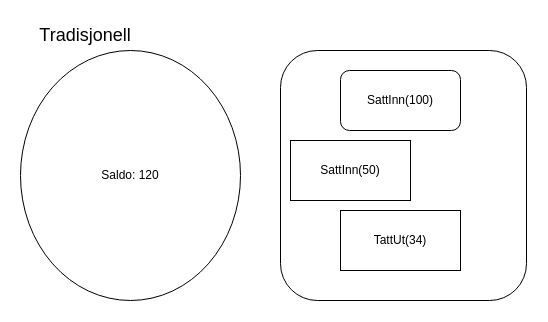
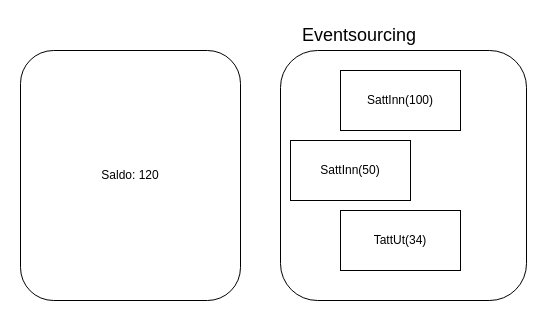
(86, 36) -> none
none -> (360, 36)
(401, 101) -> (401, 101)
(131, 176) -> (131, 176)
